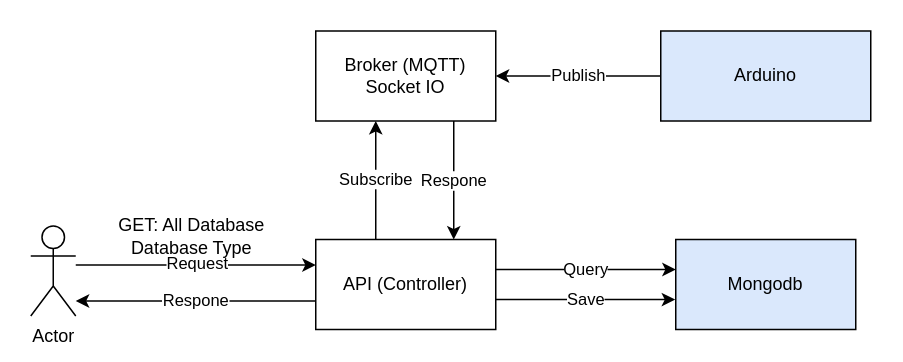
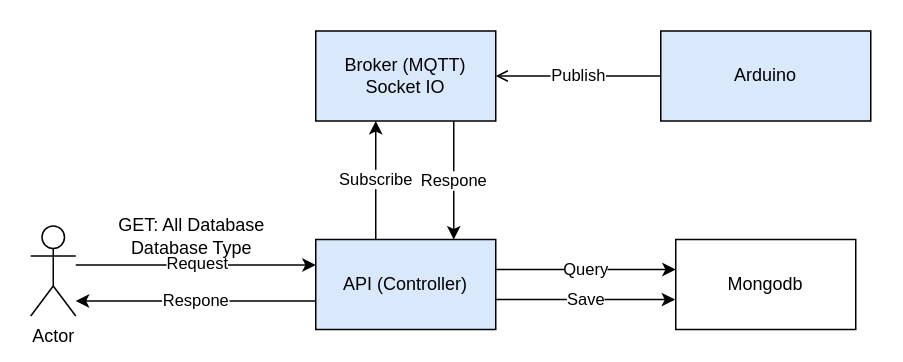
(406, 76) -> (406, 76)
(507, 76) -> (504, 76)
(406, 284) -> (406, 284)
(766, 284) -> (766, 284)
